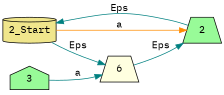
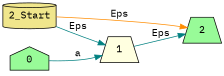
(126, 14) -> none
(119, 25) -> (119, 14)
(119, 69) -> (119, 50)
(29, 79) -> (29, 60)
